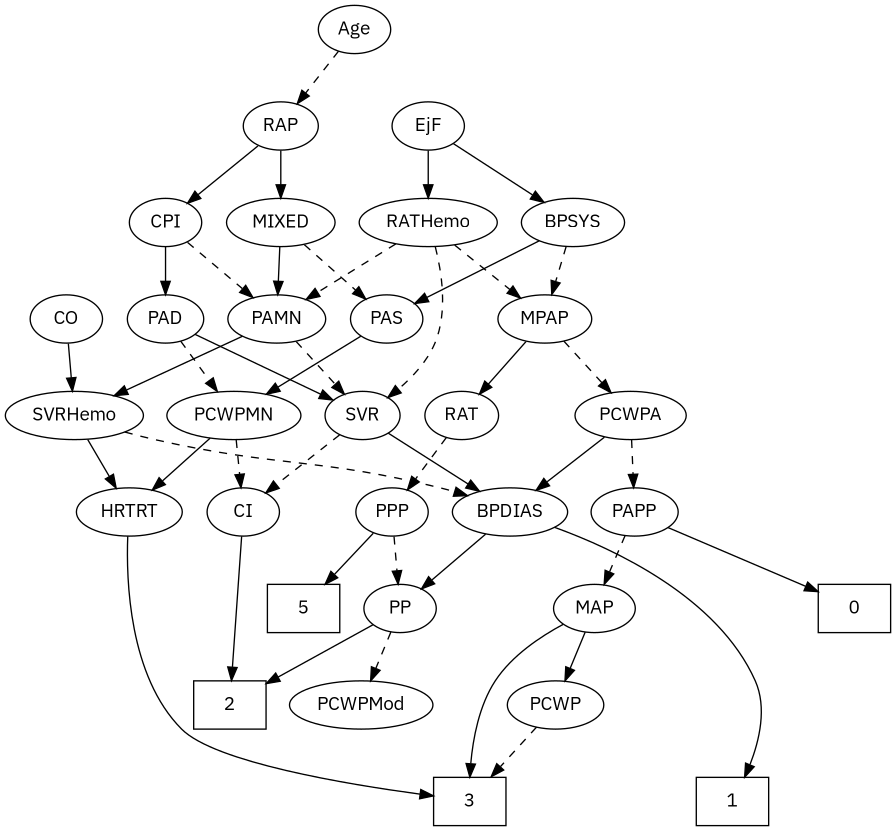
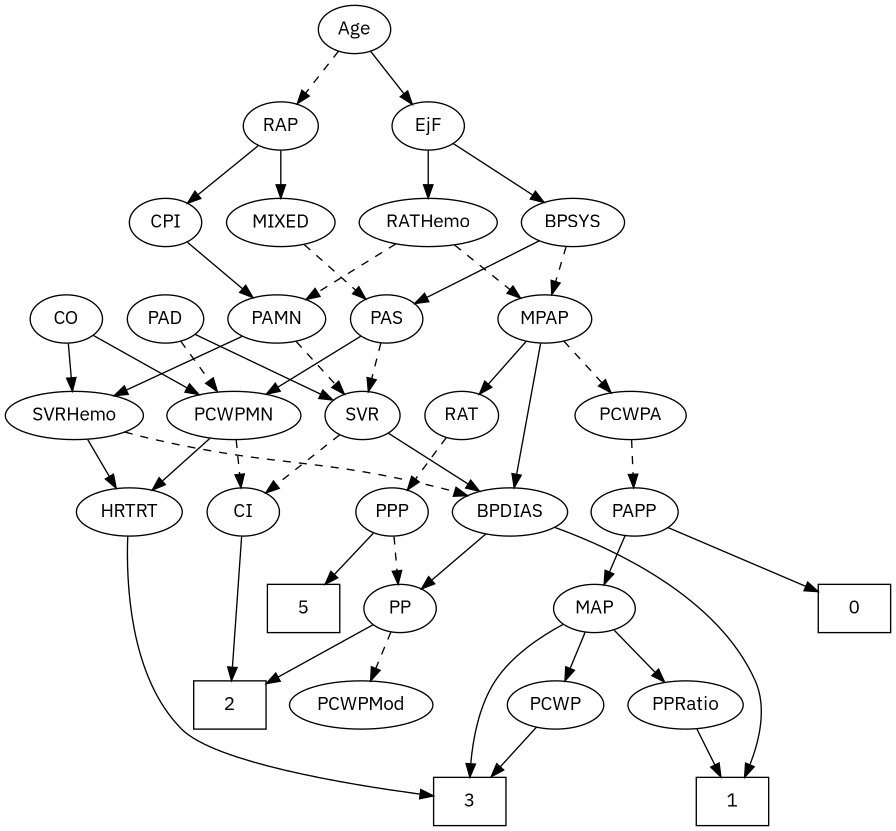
none -> (387, 72)
(166, 264) -> none
(279, 264) -> none
(215, 265) -> (215, 265)
(440, 325) -> (376, 361)
none -> (140, 362)
(576, 459) -> (529, 409)
(620, 546) -> (620, 546)
none -> (686, 705)
(518, 747) -> (518, 747)
